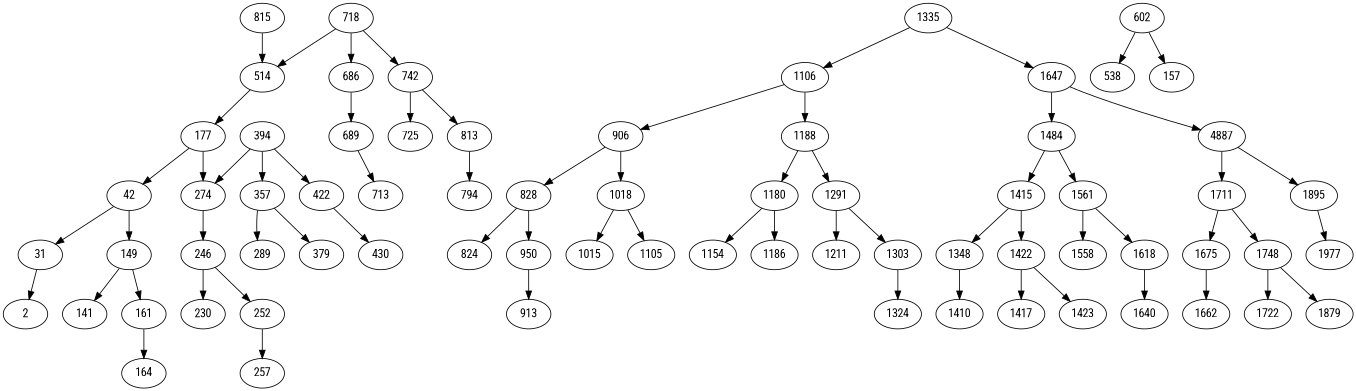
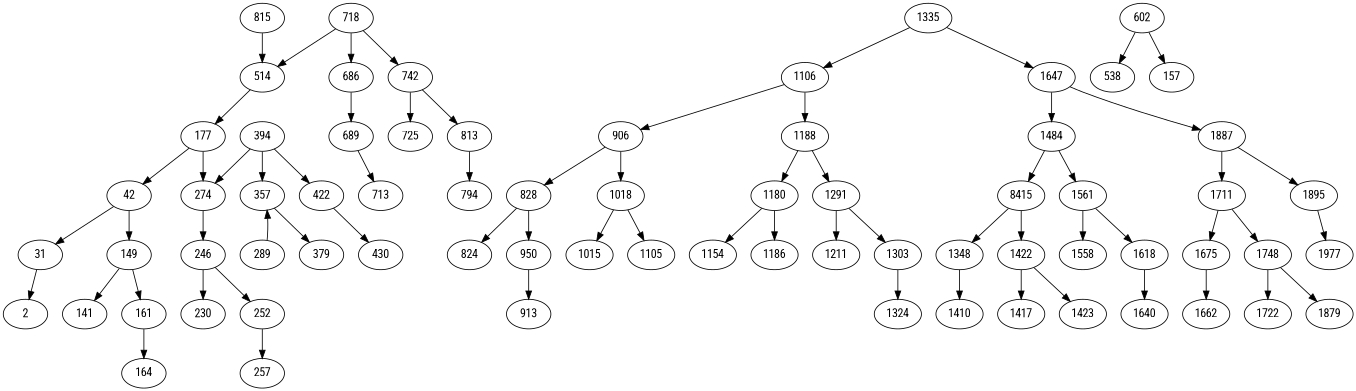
(1222, 136) -> (1222, 136)
(1021, 196) -> (1021, 196)
(257, 221) -> (268, 229)
